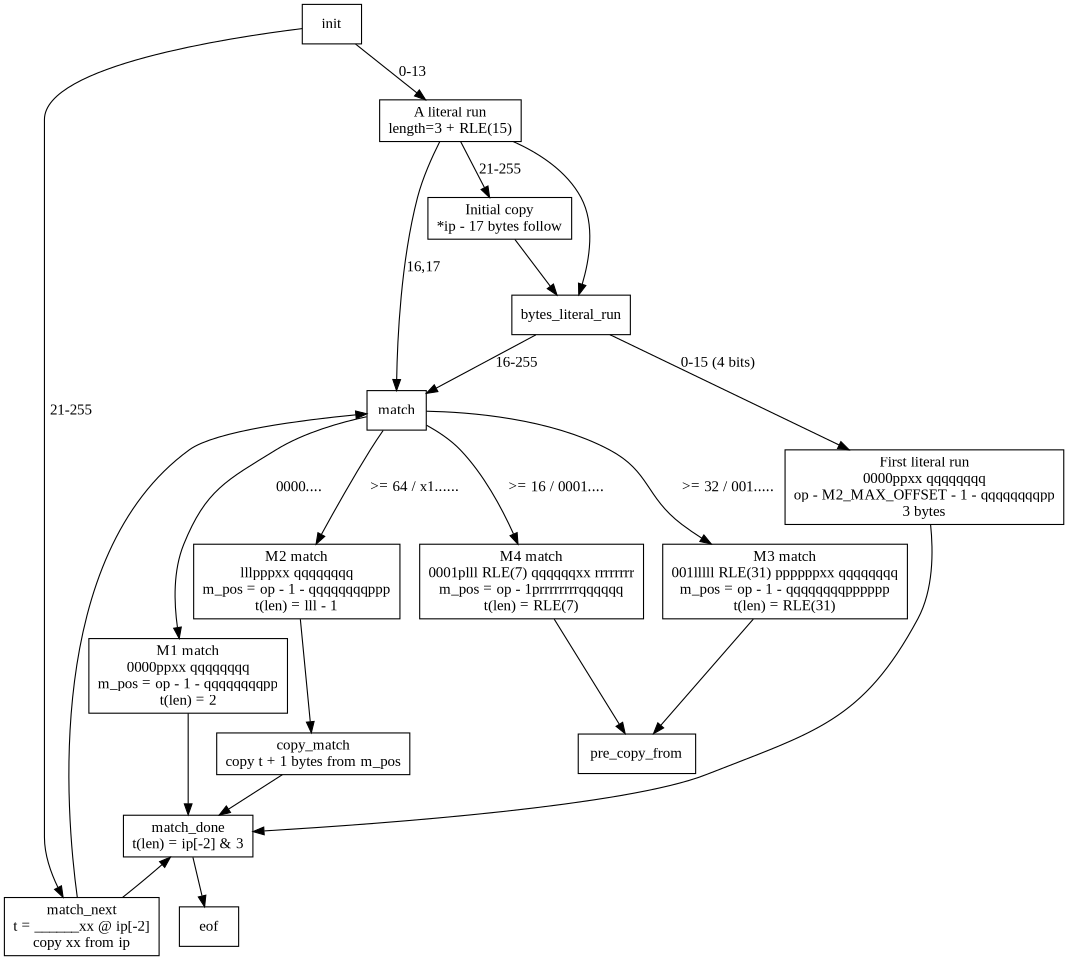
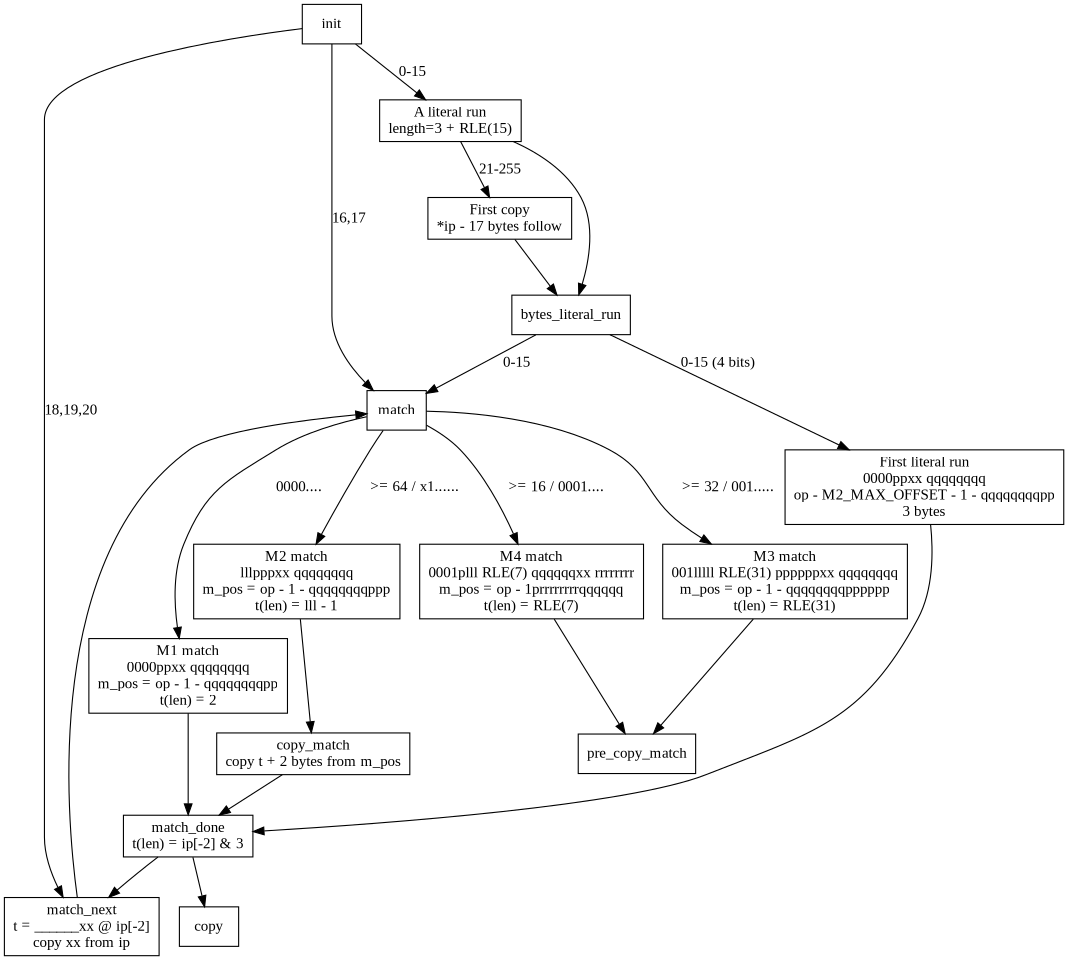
(413, 72) -> (413, 72)
(500, 218) -> (500, 218)
(406, 258) -> (332, 218)
(517, 363) -> (517, 363)
(71, 410) -> (71, 410)
(313, 754) -> (313, 754)
(637, 754) -> (637, 754)
(142, 881) -> (137, 873)
(209, 927) -> (209, 927)
